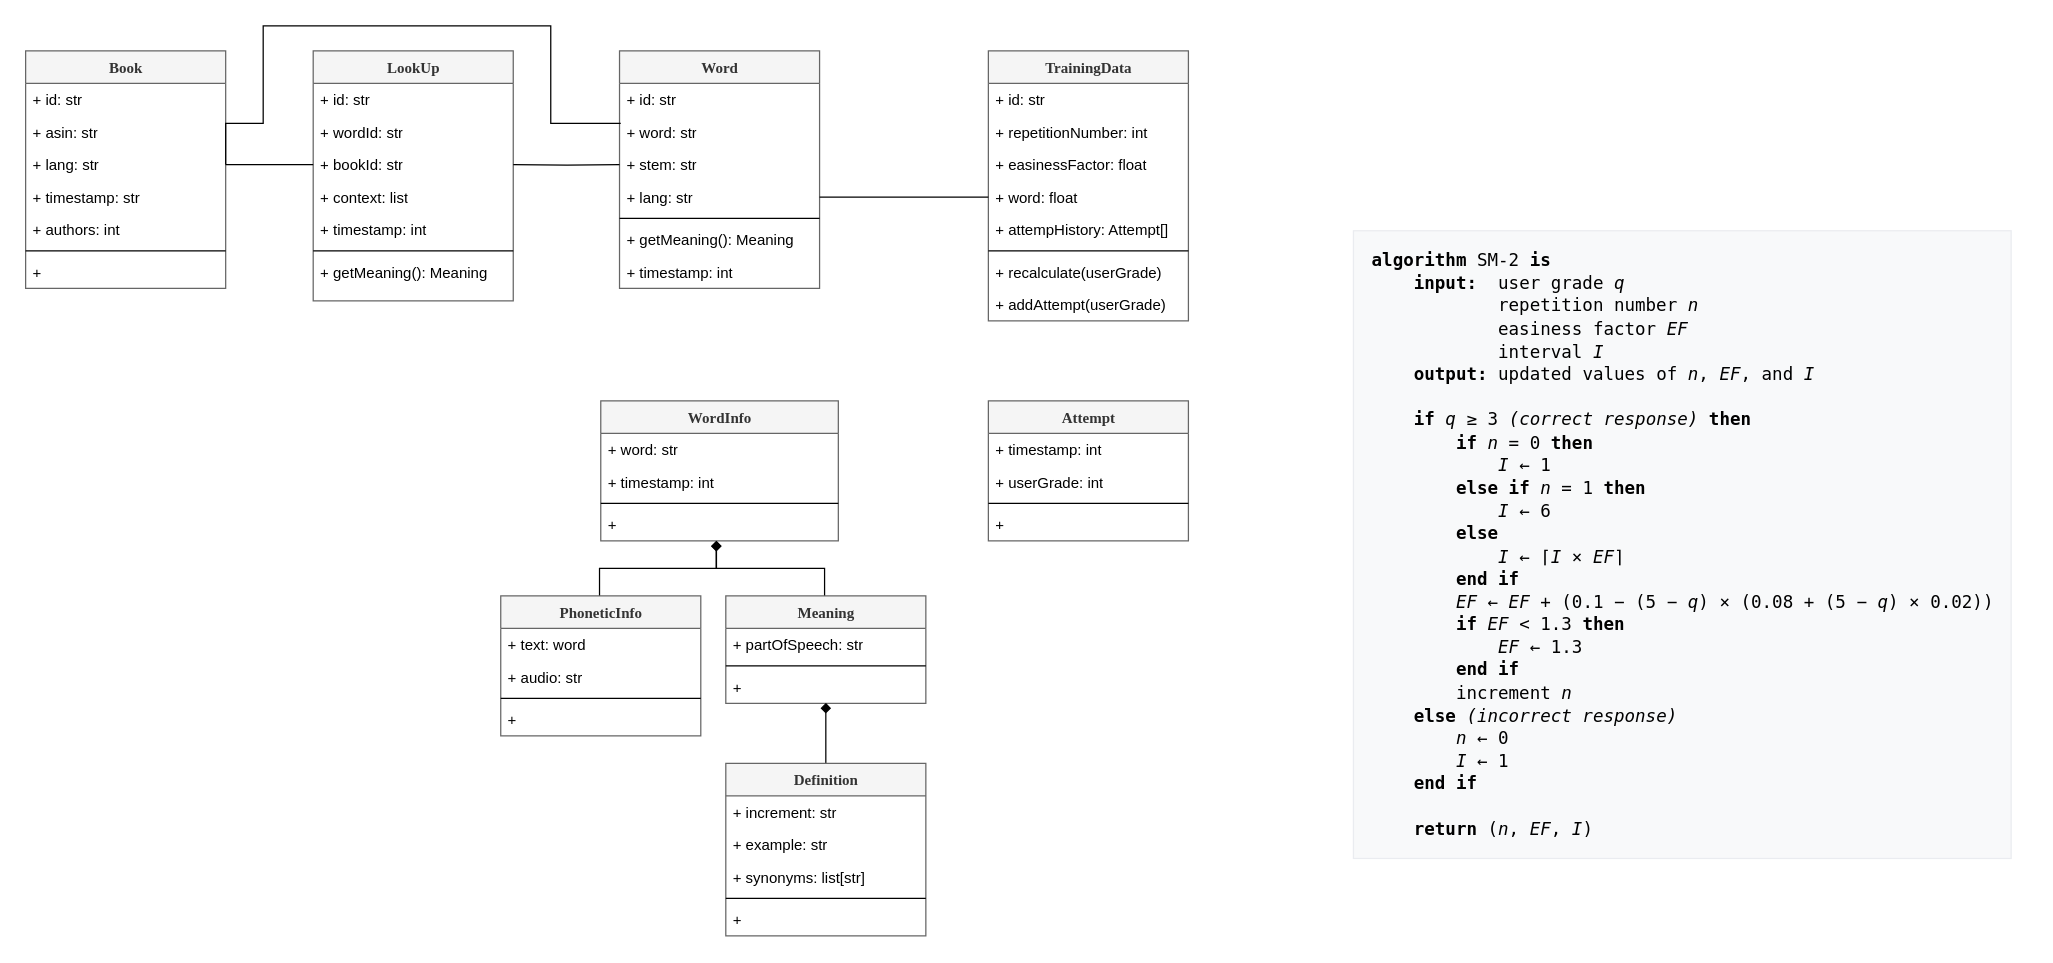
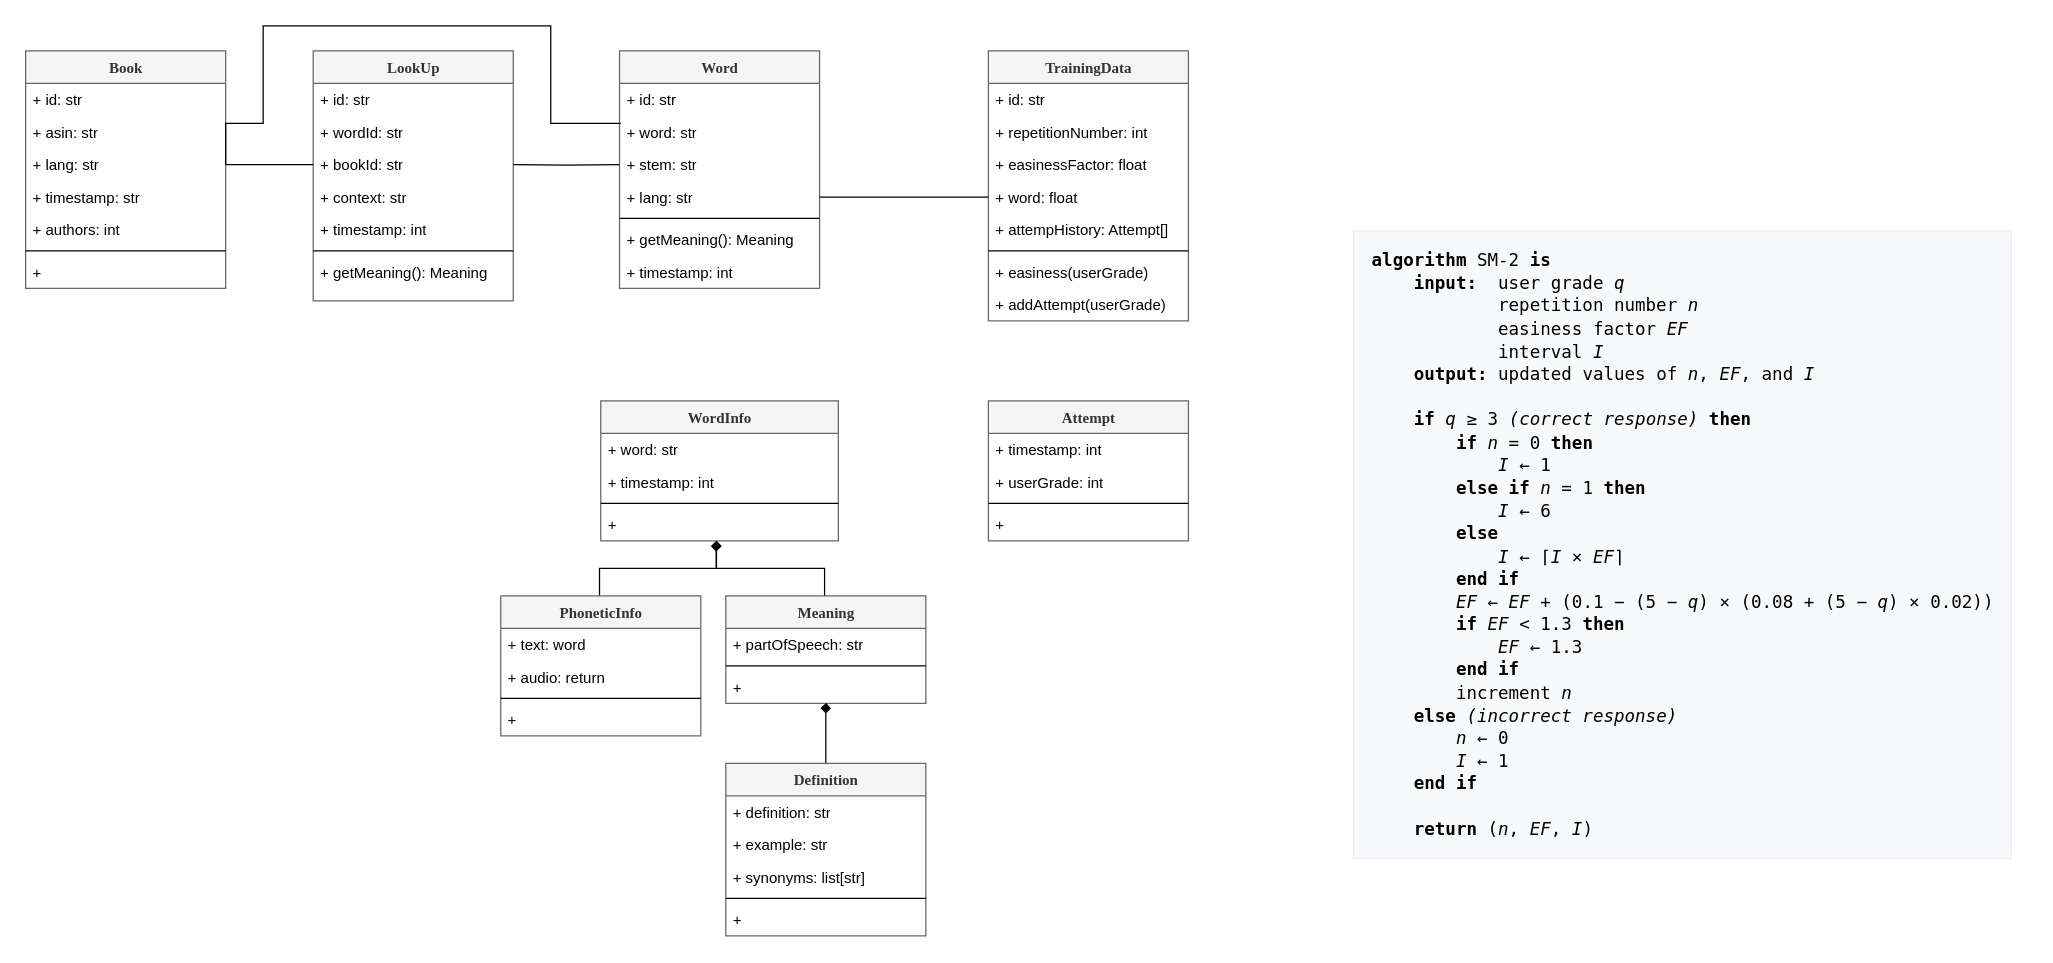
(374, 198) -> (374, 198)
(1089, 282) -> (1080, 273)
(551, 678) -> (563, 678)
(793, 813) -> (793, 813)
